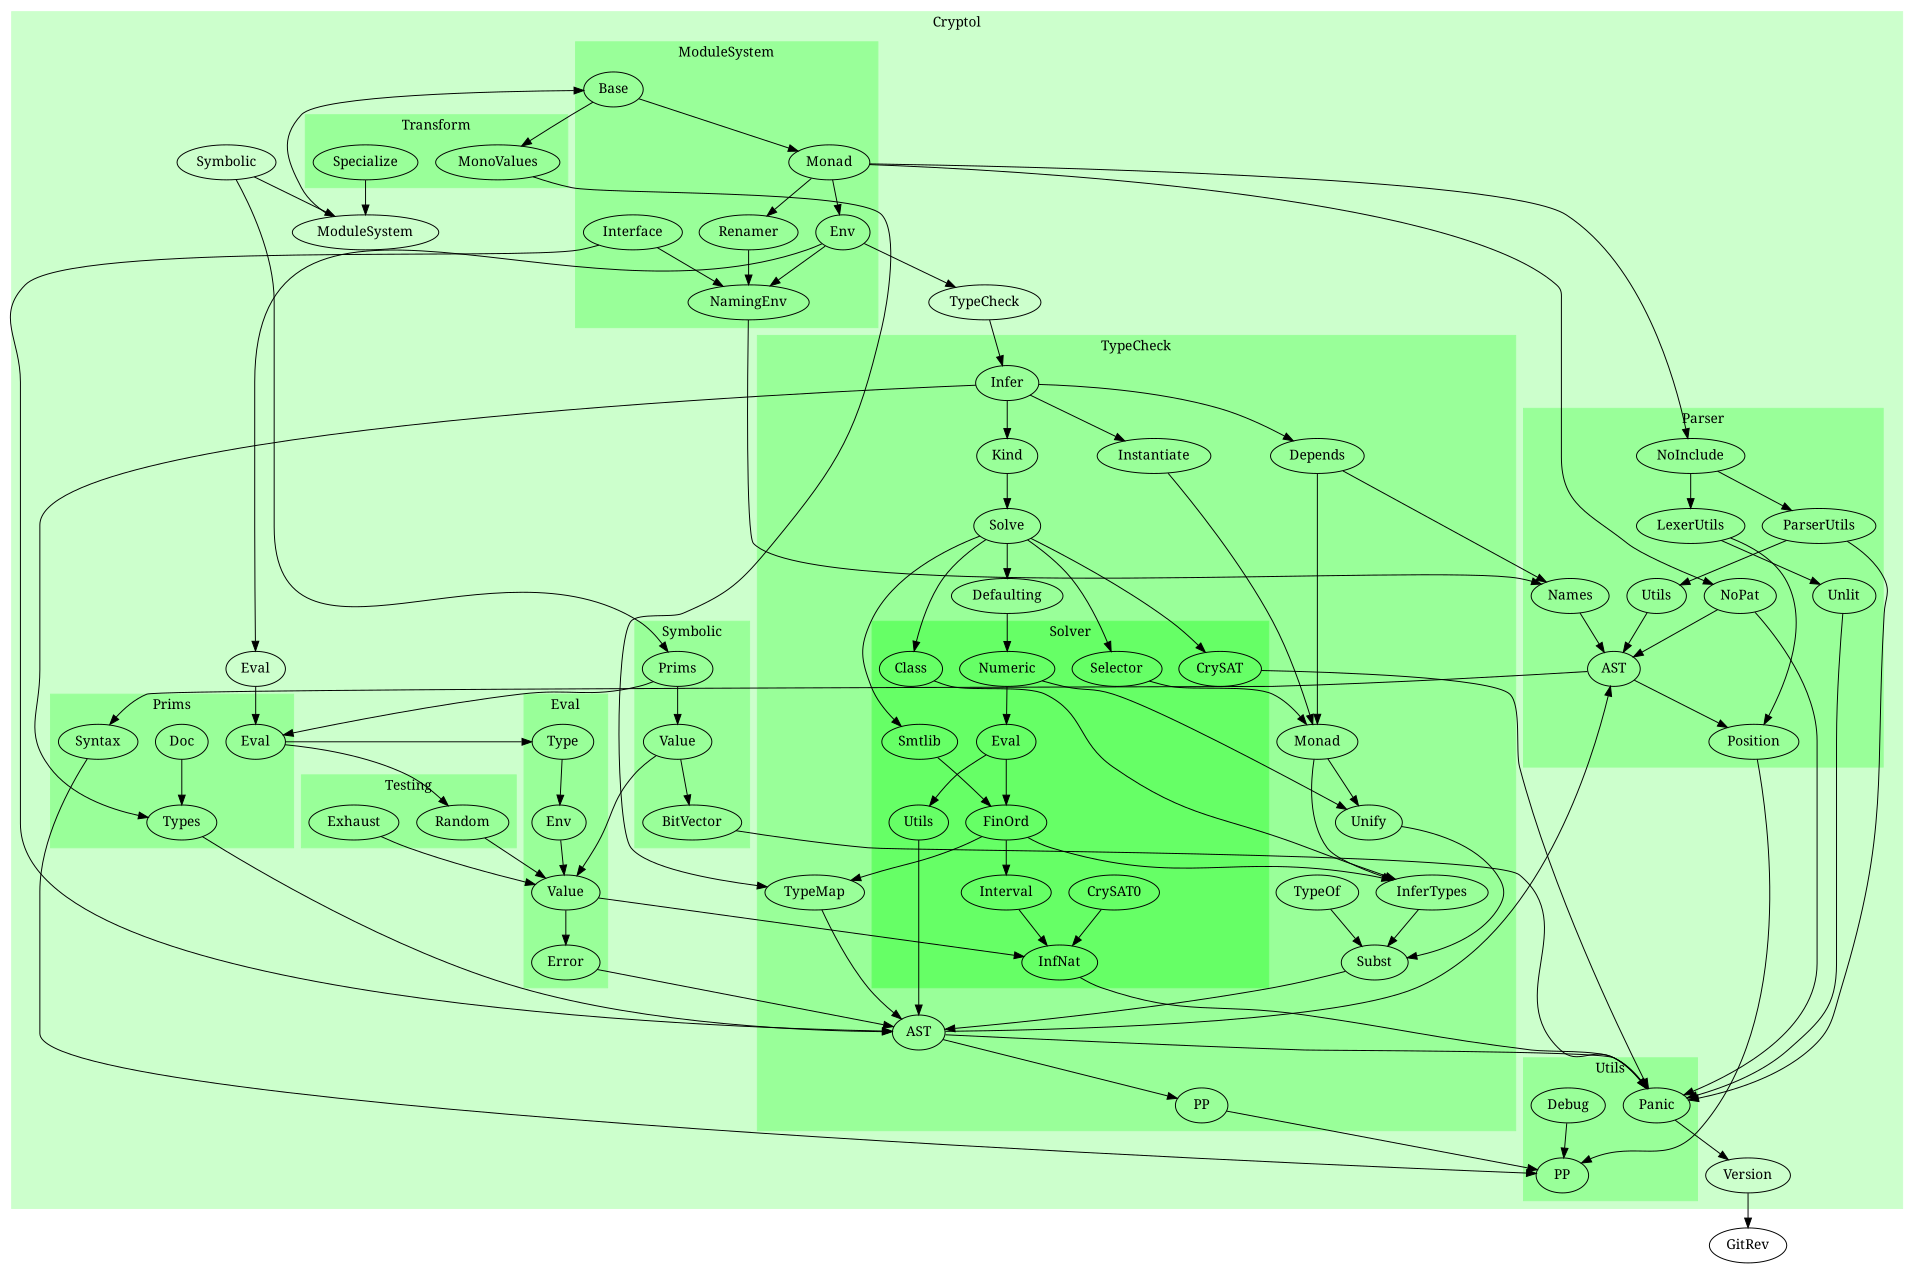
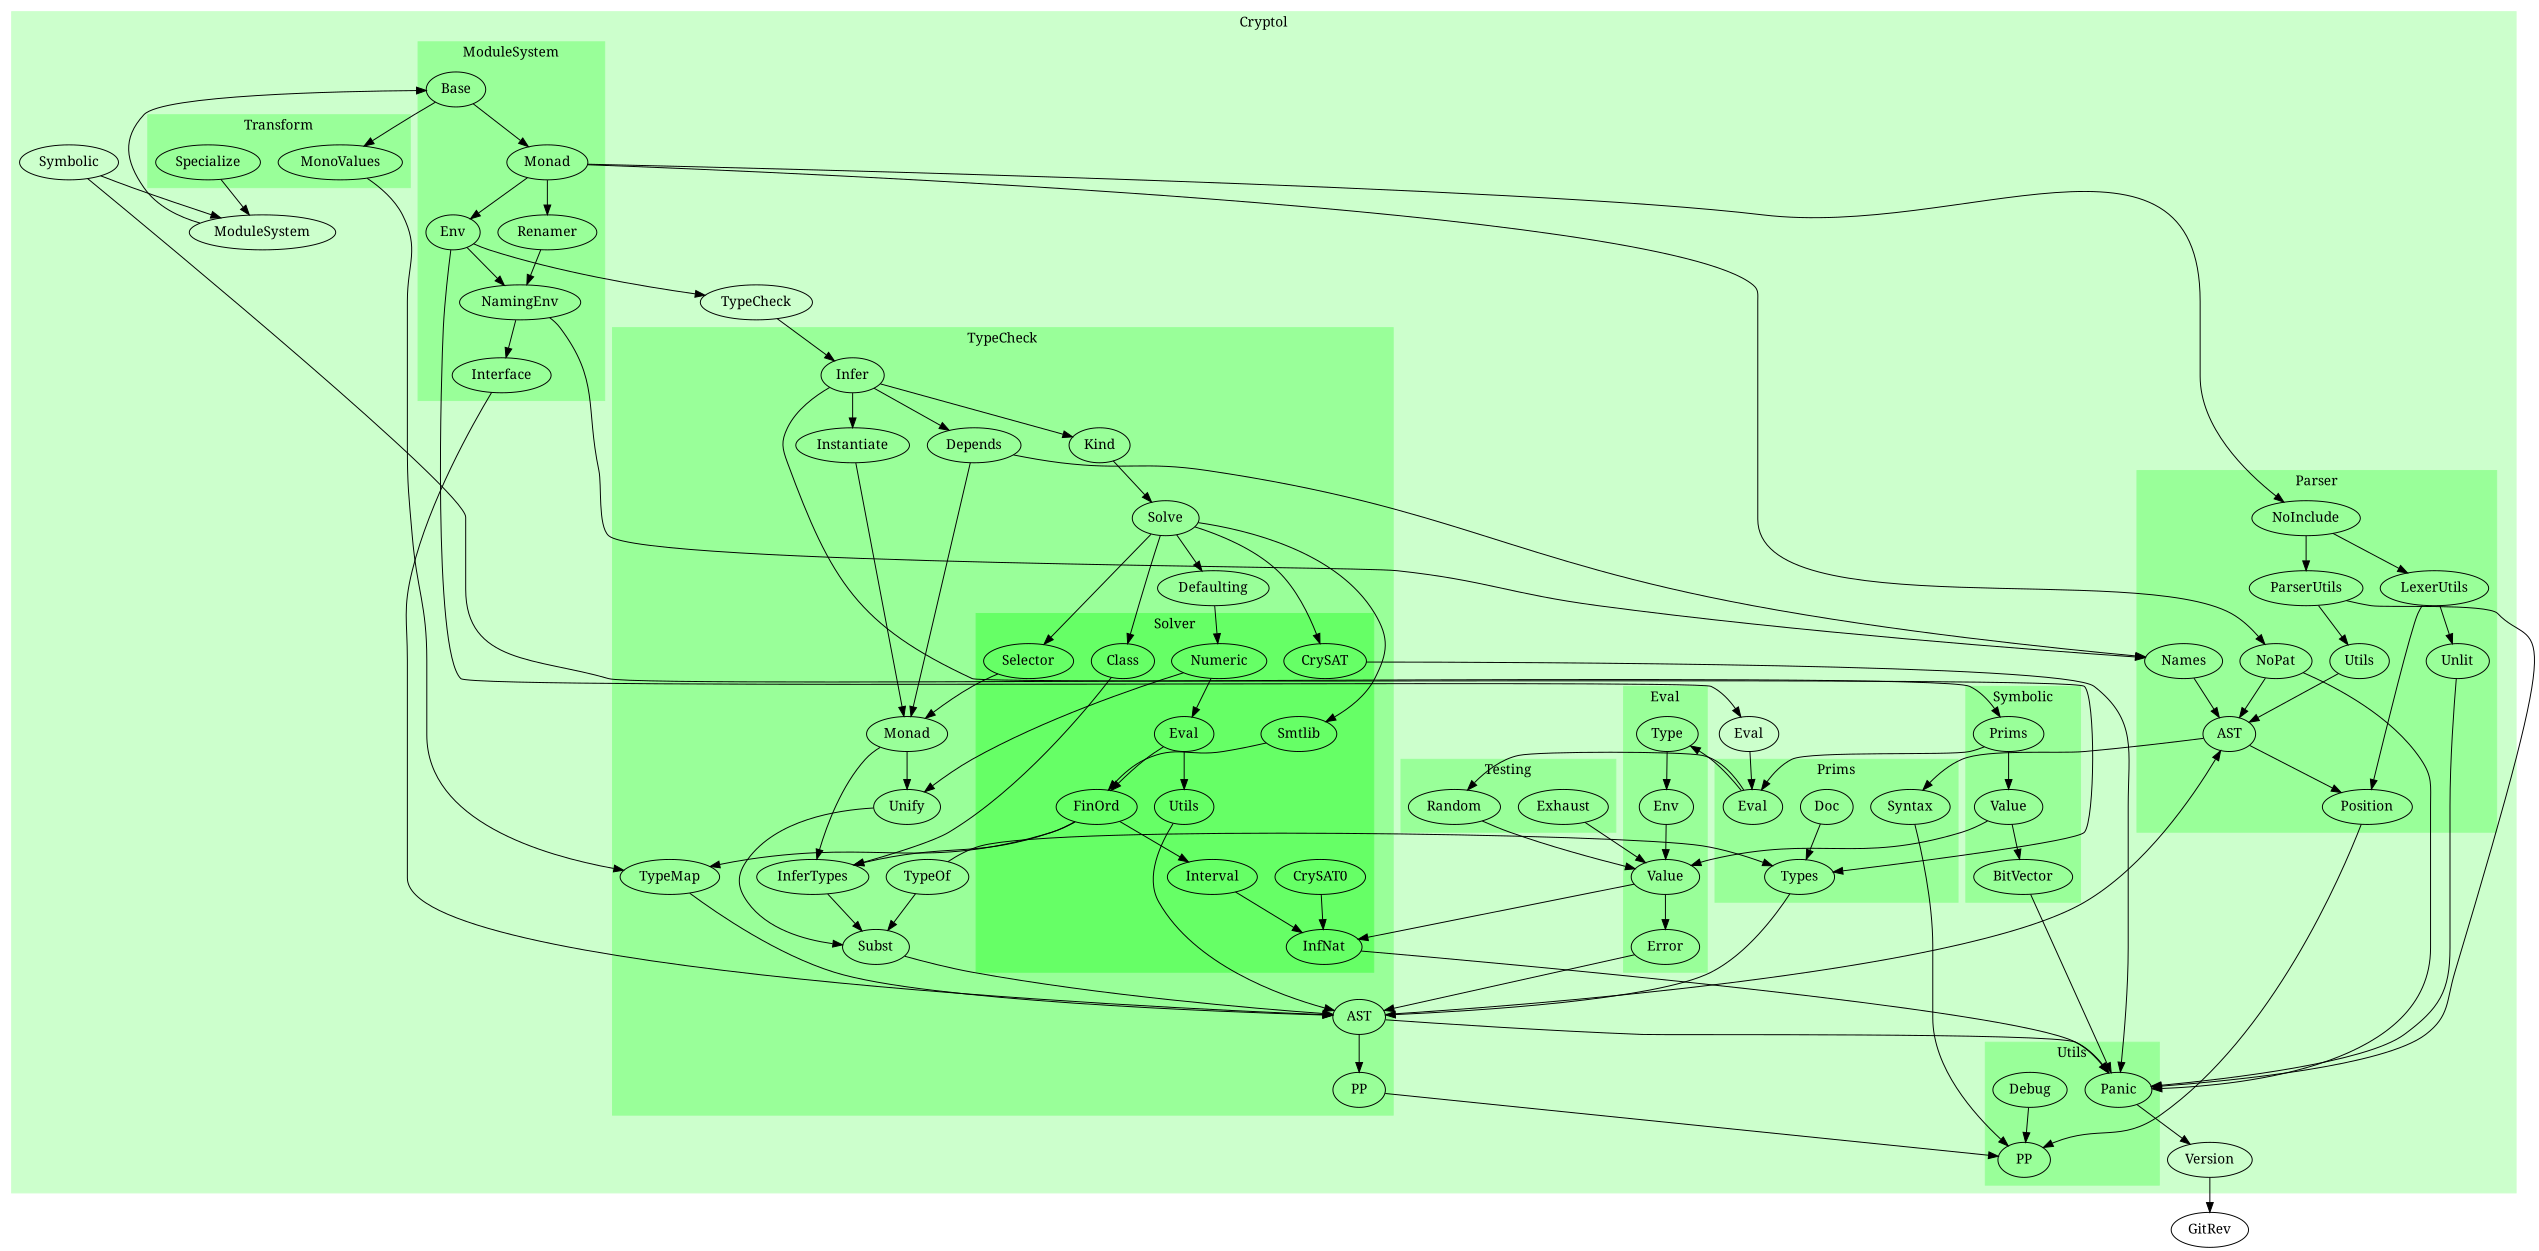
(683, 263) -> (512, 334)
none -> (1355, 834)
